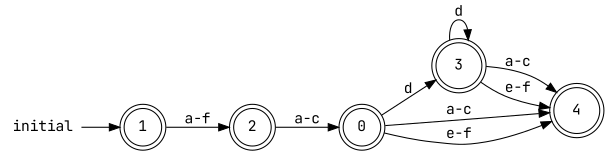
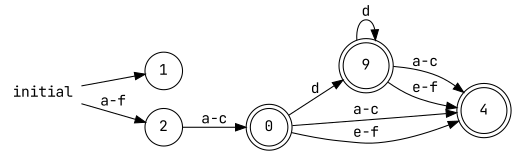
(459, 66) -> (366, 66)
(143, 127) -> (164, 71)
(192, 127) -> (108, 112)
(252, 127) -> (164, 127)
